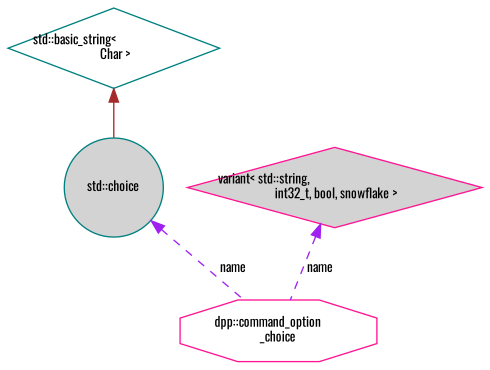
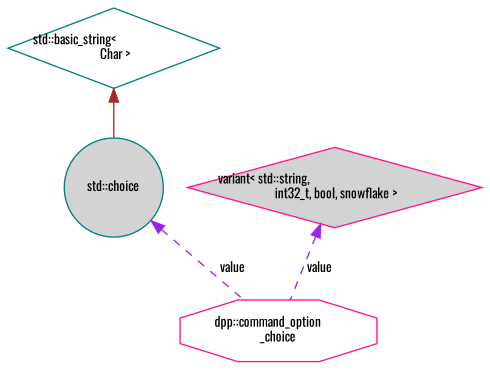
(232, 269) -> (232, 269)
(319, 269) -> (319, 269)
